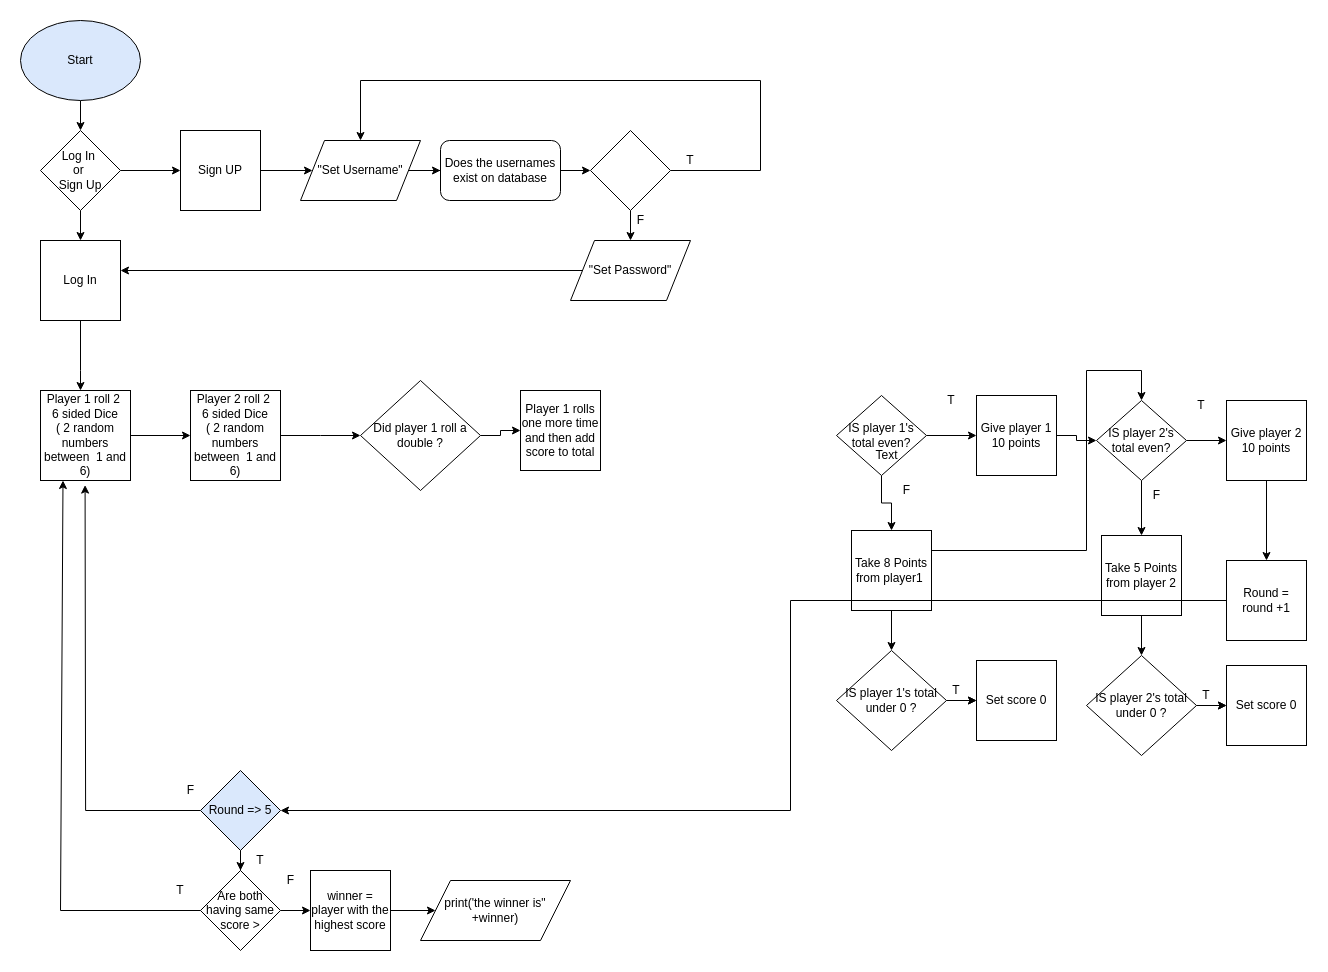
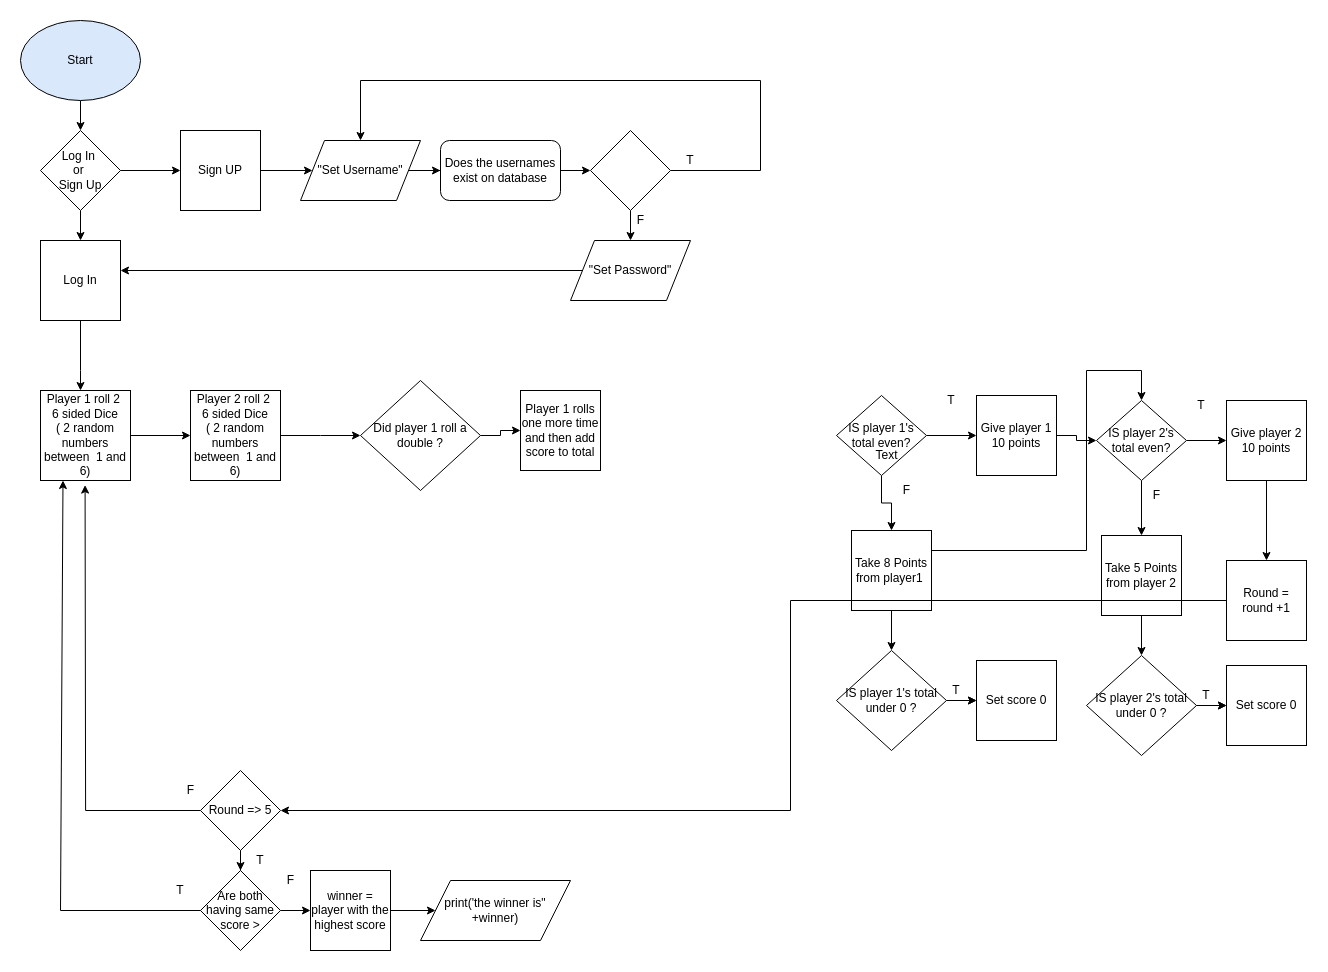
(241, 811) -> (241, 811)
